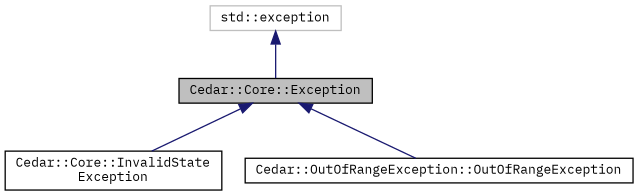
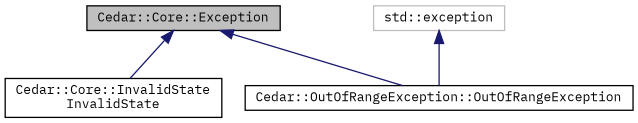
(276, 61) -> (439, 65)
(114, 171) -> (114, 98)
